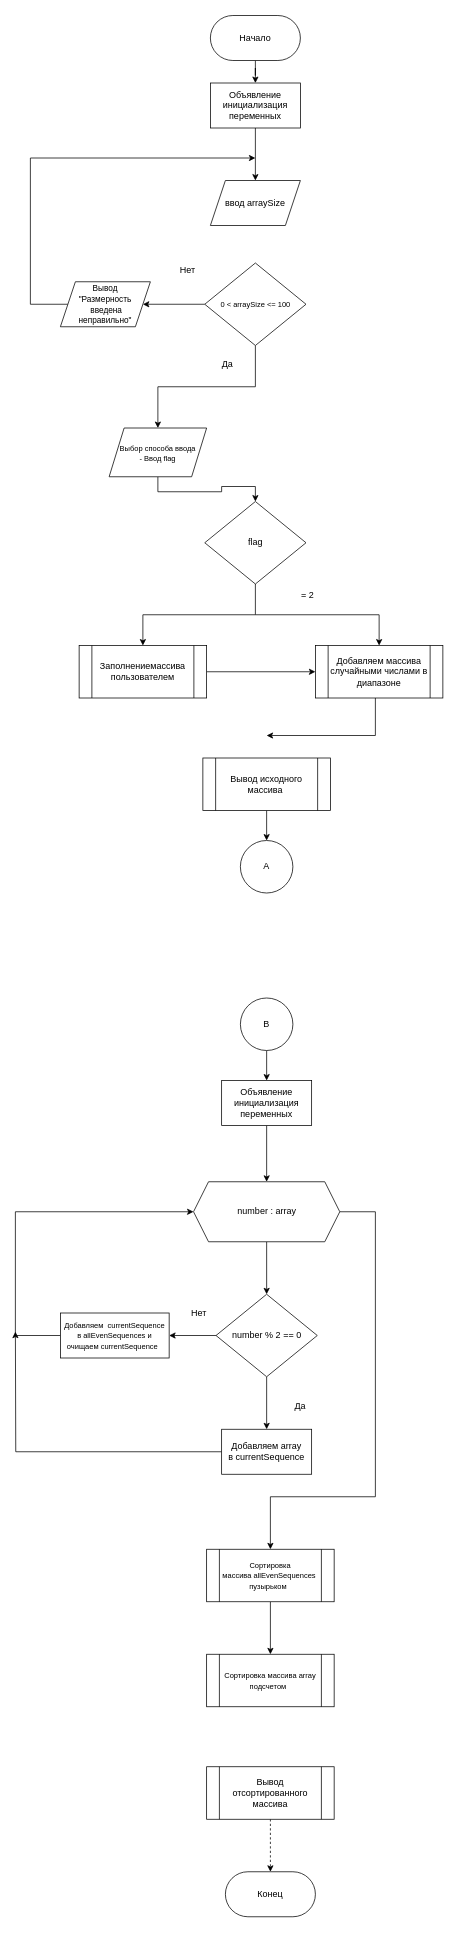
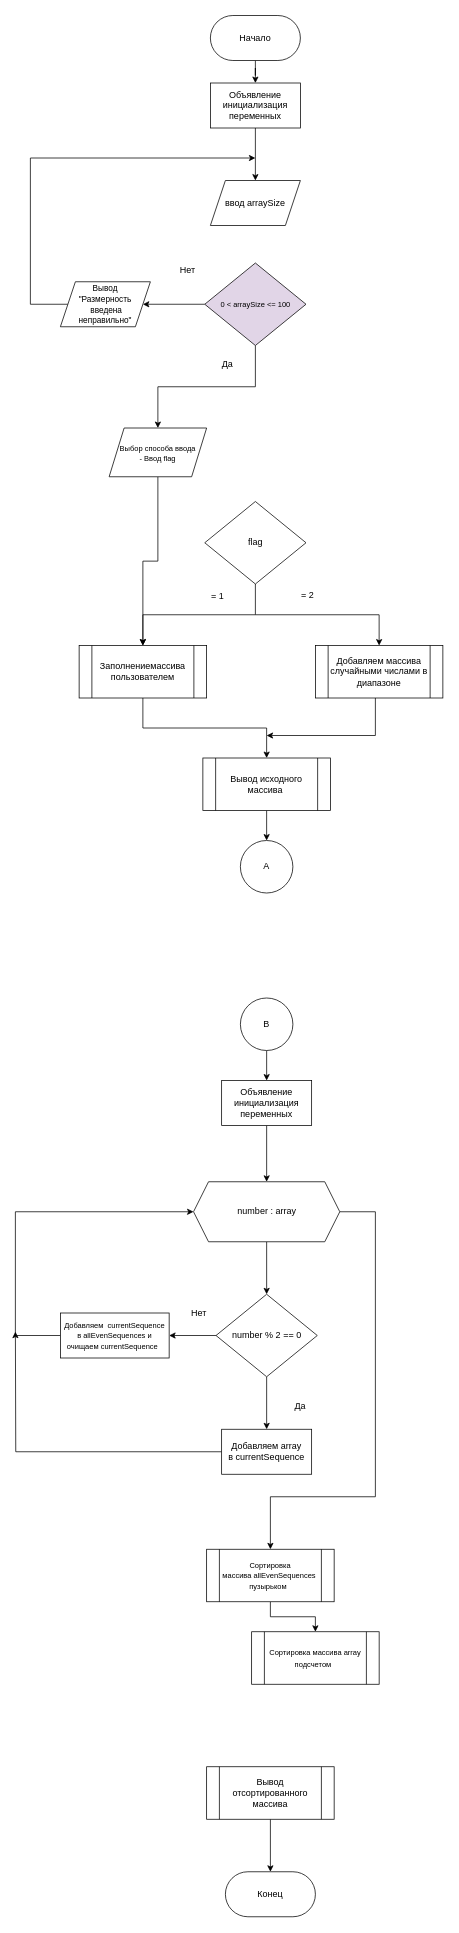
(255, 304) -> (255, 304)
(213, 492) -> (158, 558)
none -> (218, 597)
(258, 672) -> (267, 739)
(270, 1680) -> (315, 1658)
(270, 1842) -> (270, 1842)
